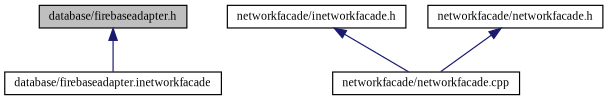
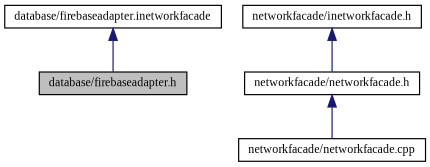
(377, 53) -> (332, 56)
(113, 56) -> (113, 56)
